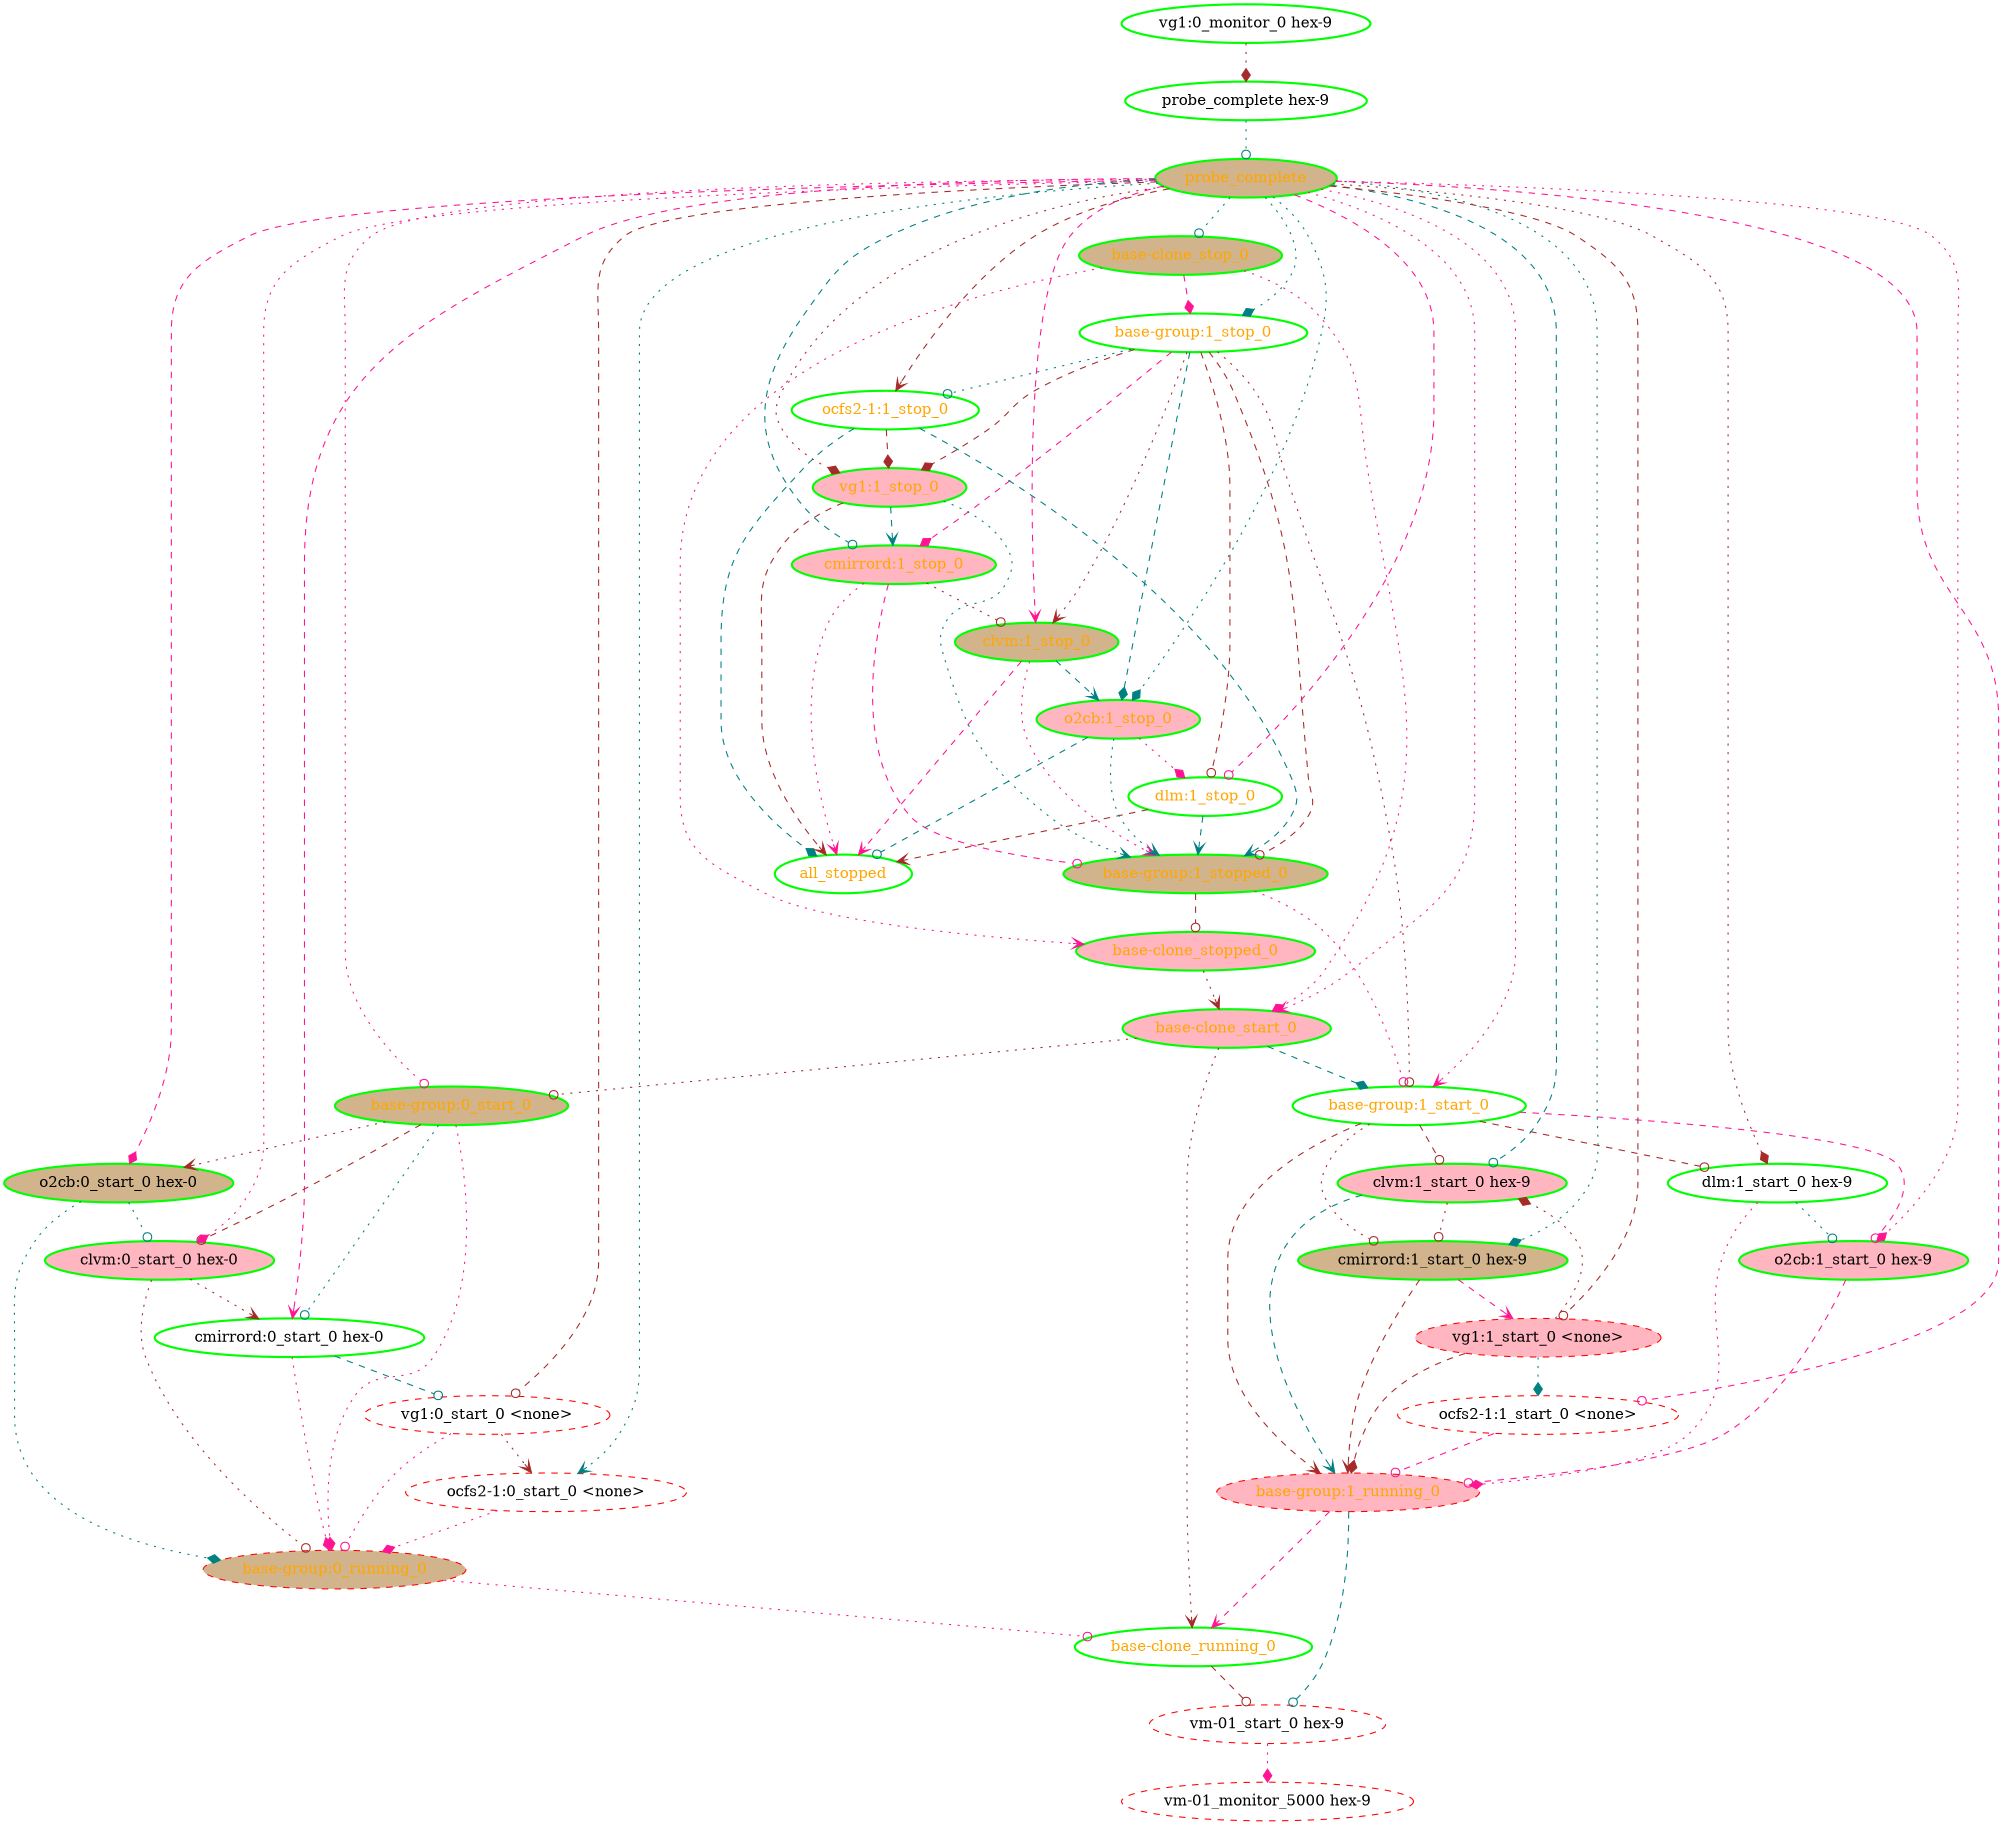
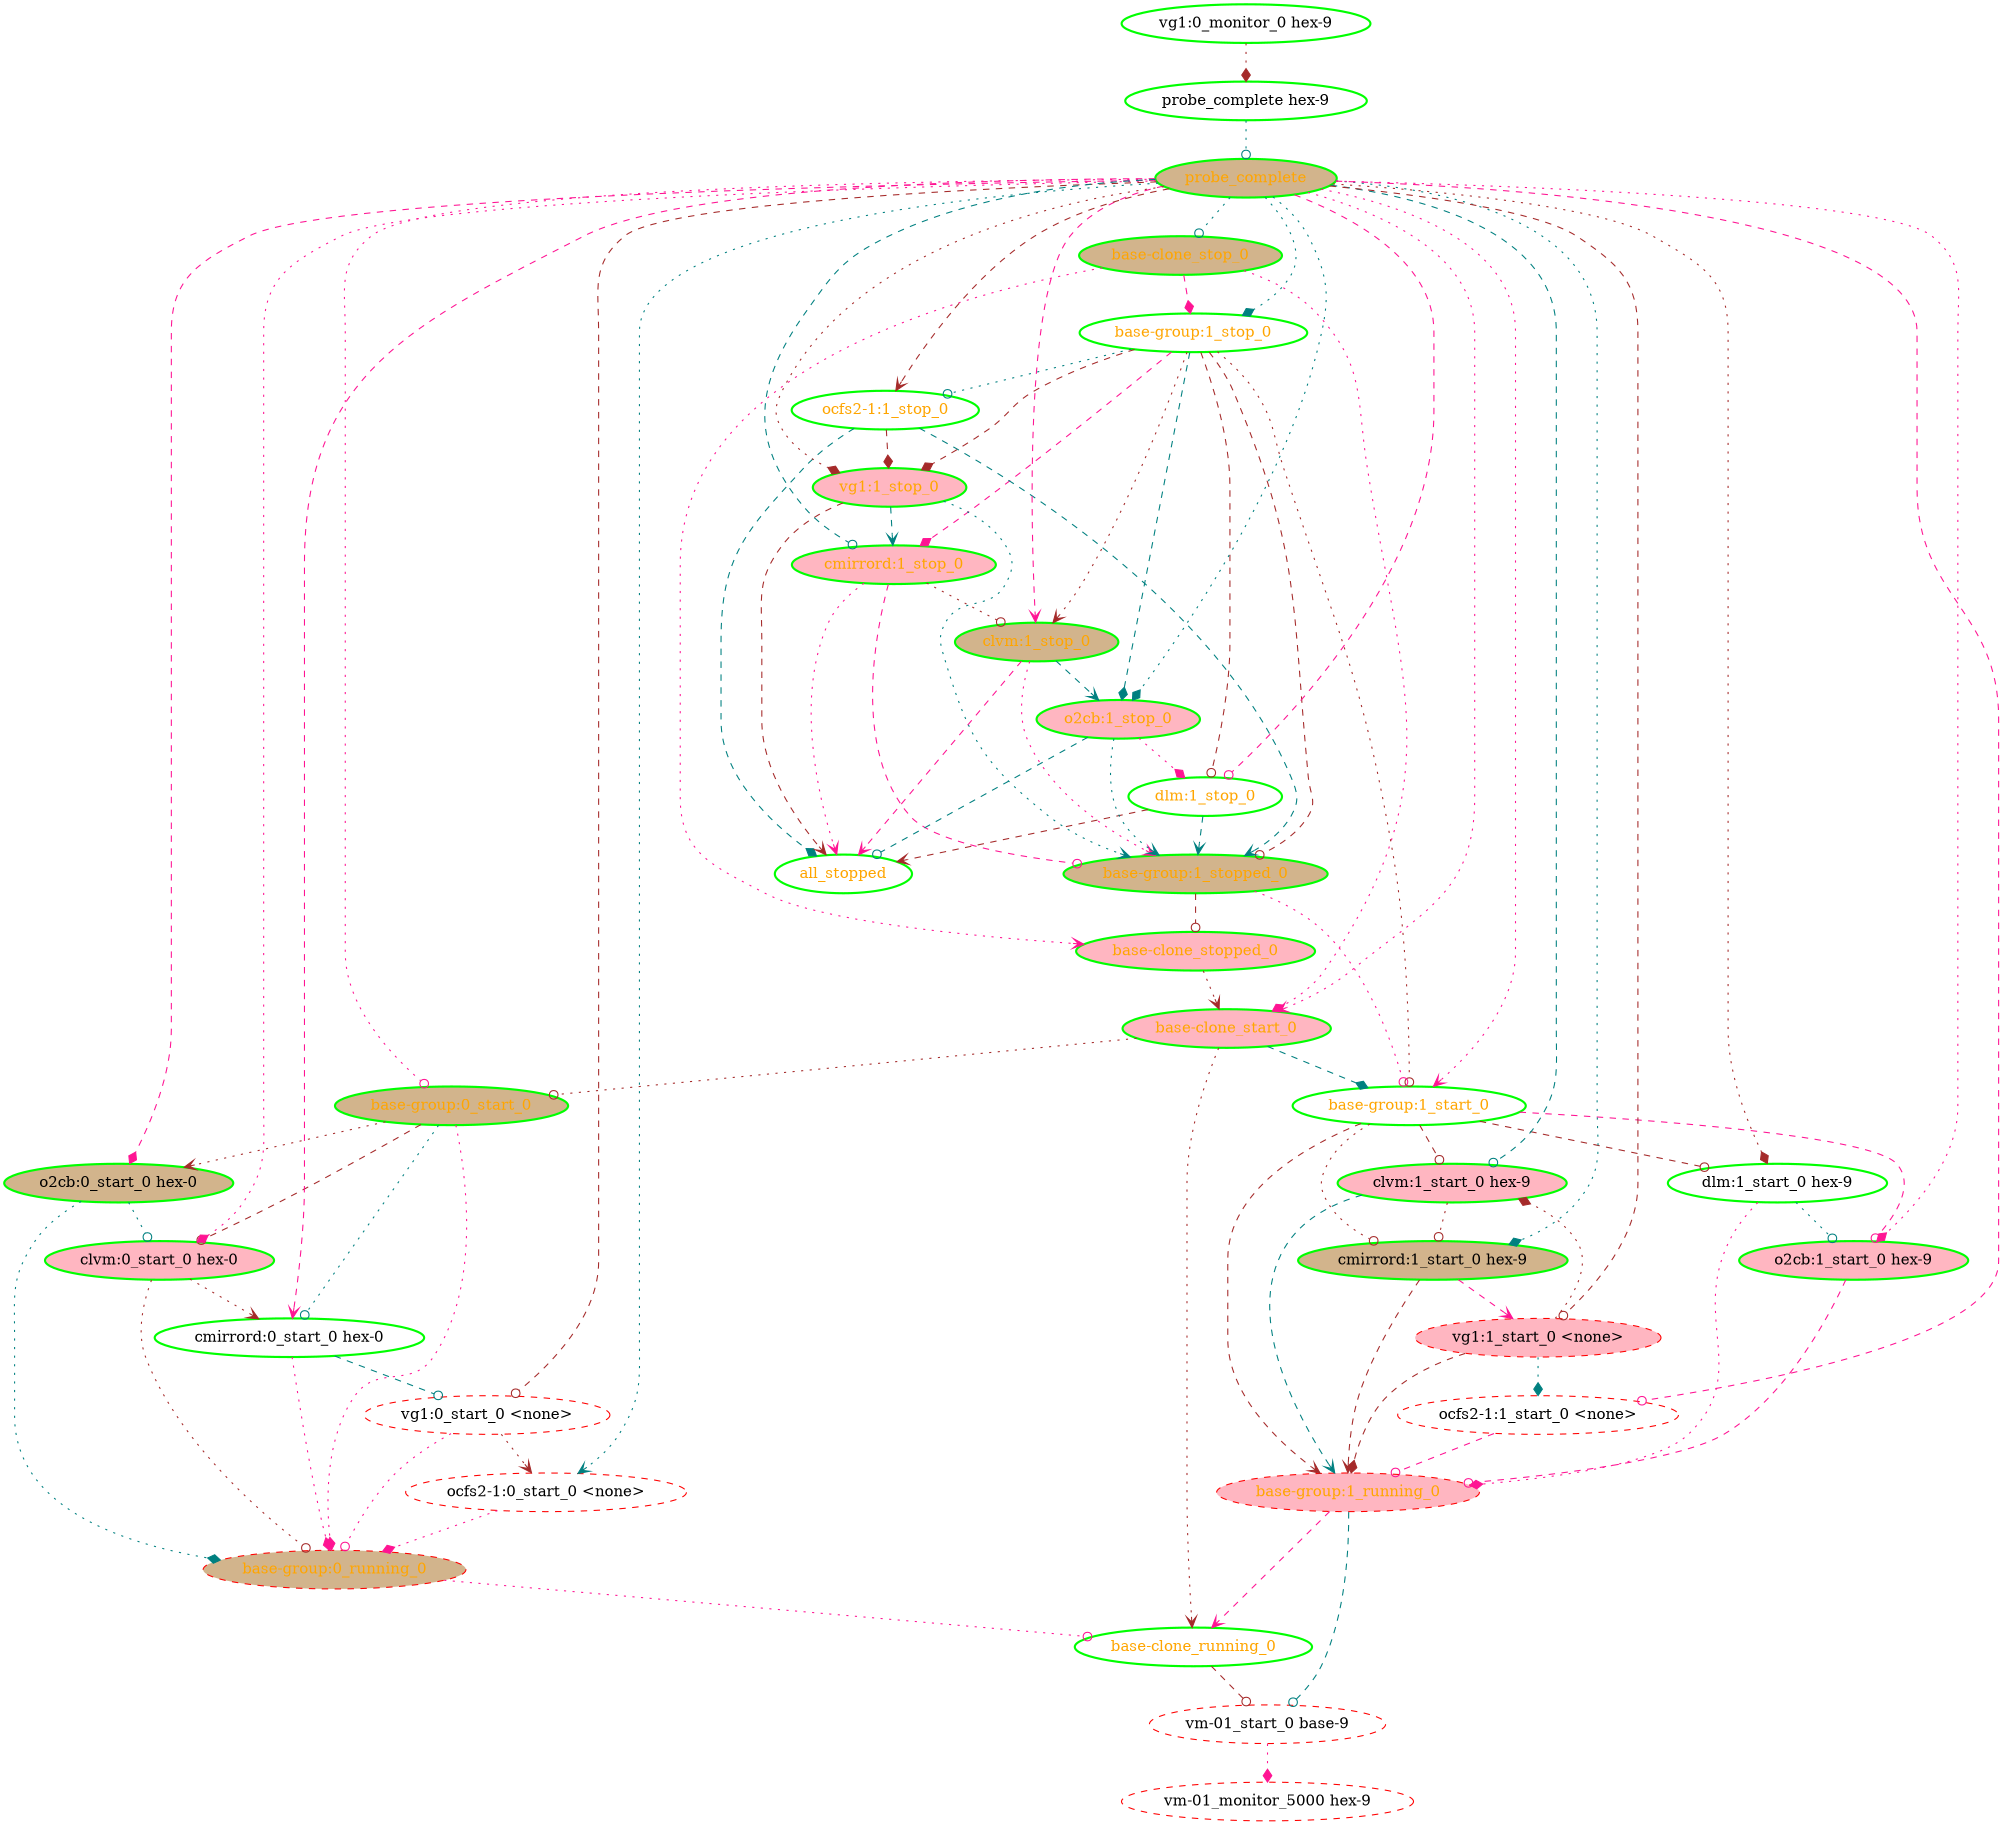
(1268, 1724) -> (1268, 1724)
